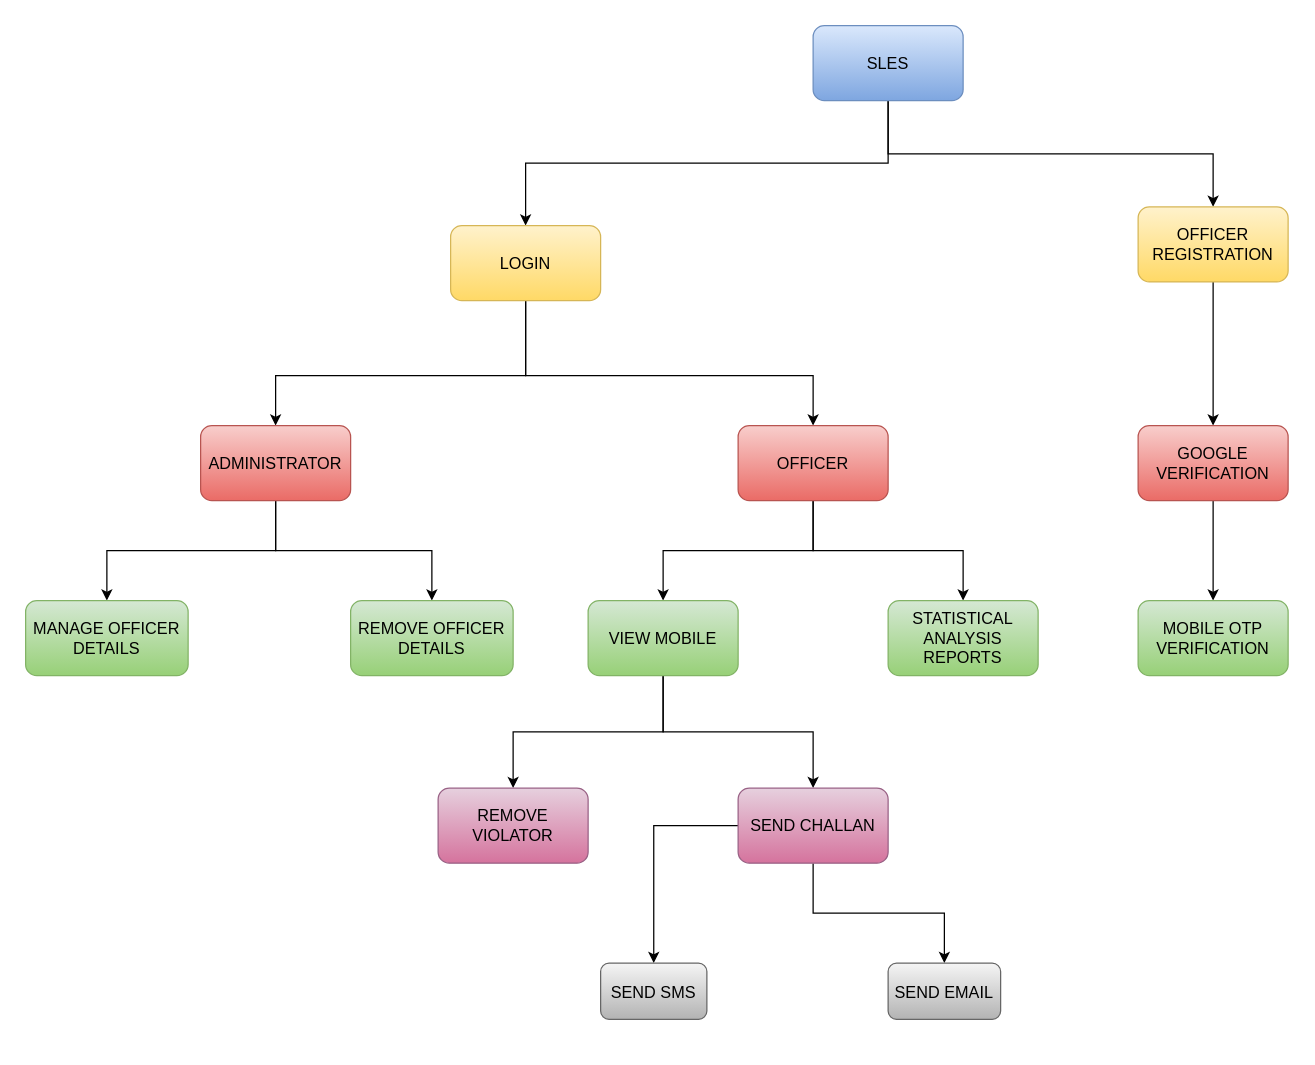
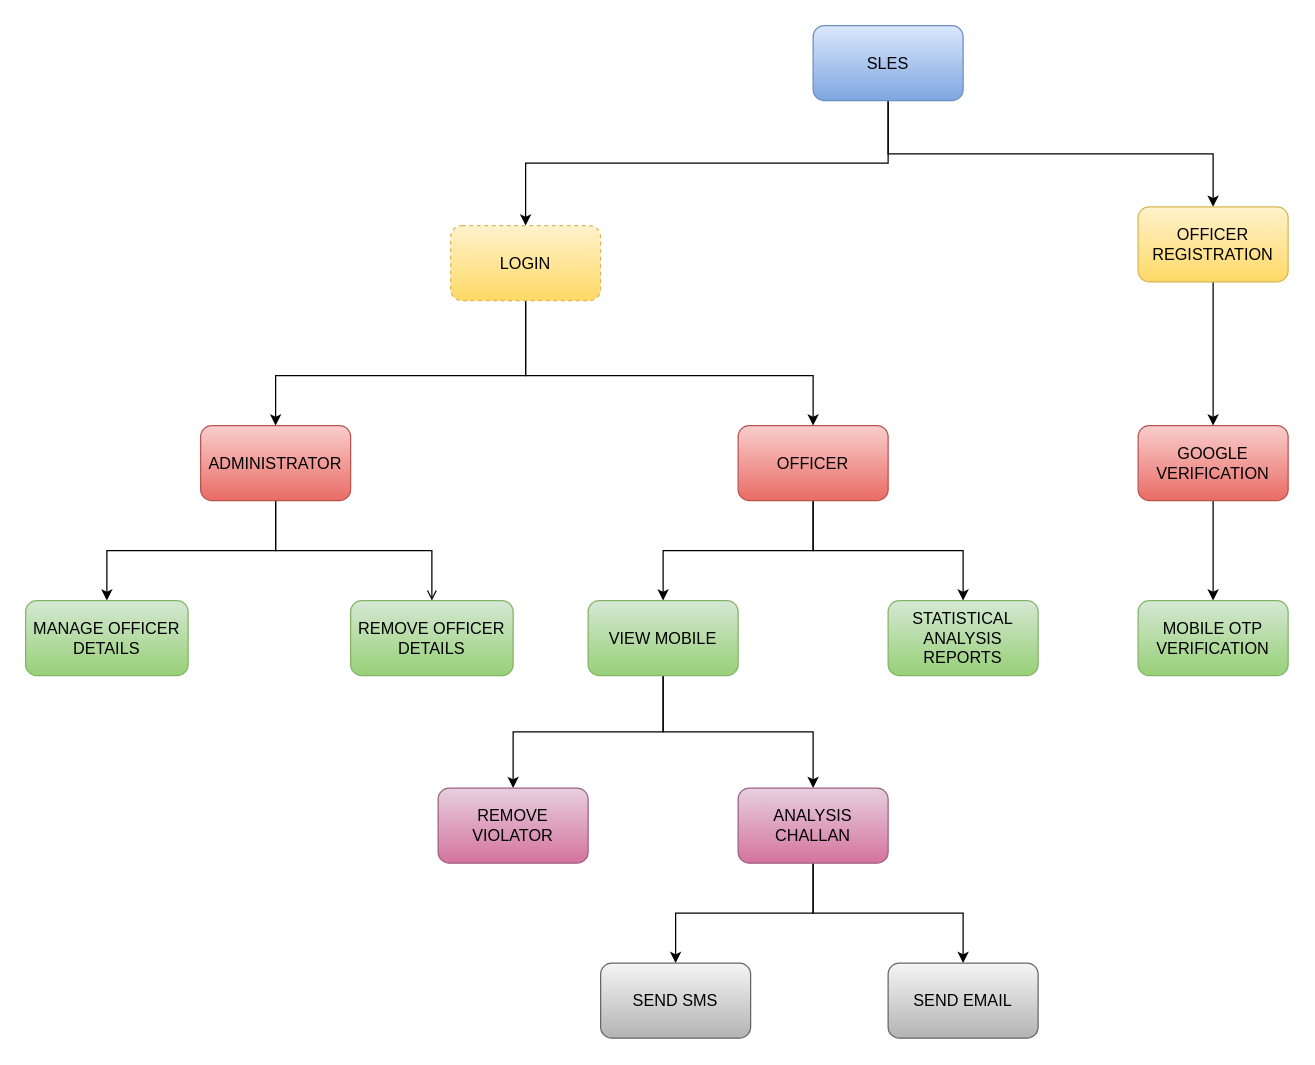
(526, 263) -> (526, 263)
(432, 591) -> (432, 592)
(813, 826) -> (813, 826)
(654, 991) -> (676, 1001)
(944, 991) -> (963, 1001)
